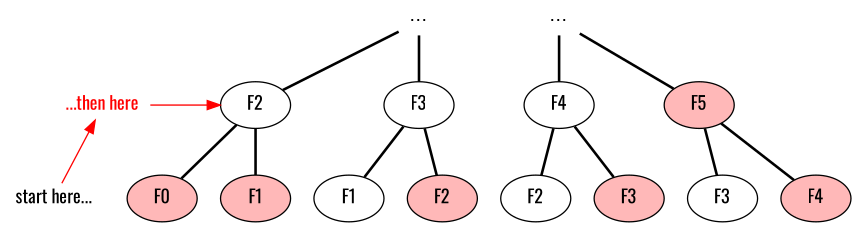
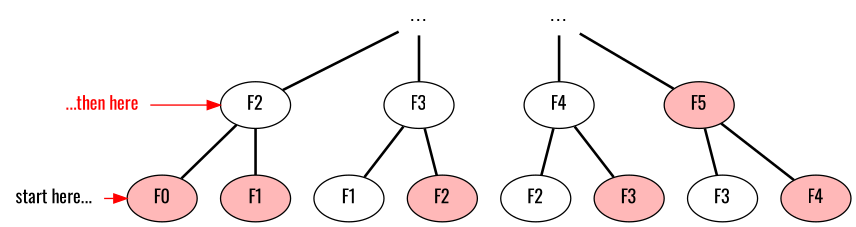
(75, 158) -> (109, 198)
